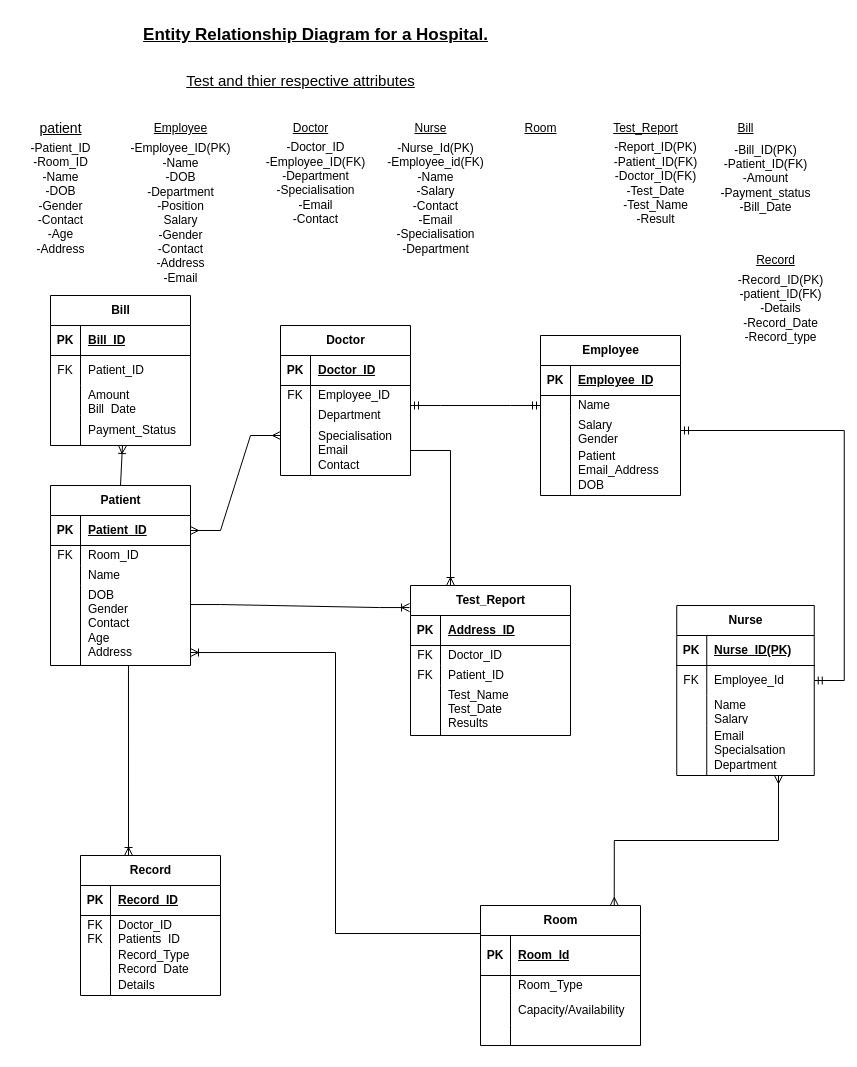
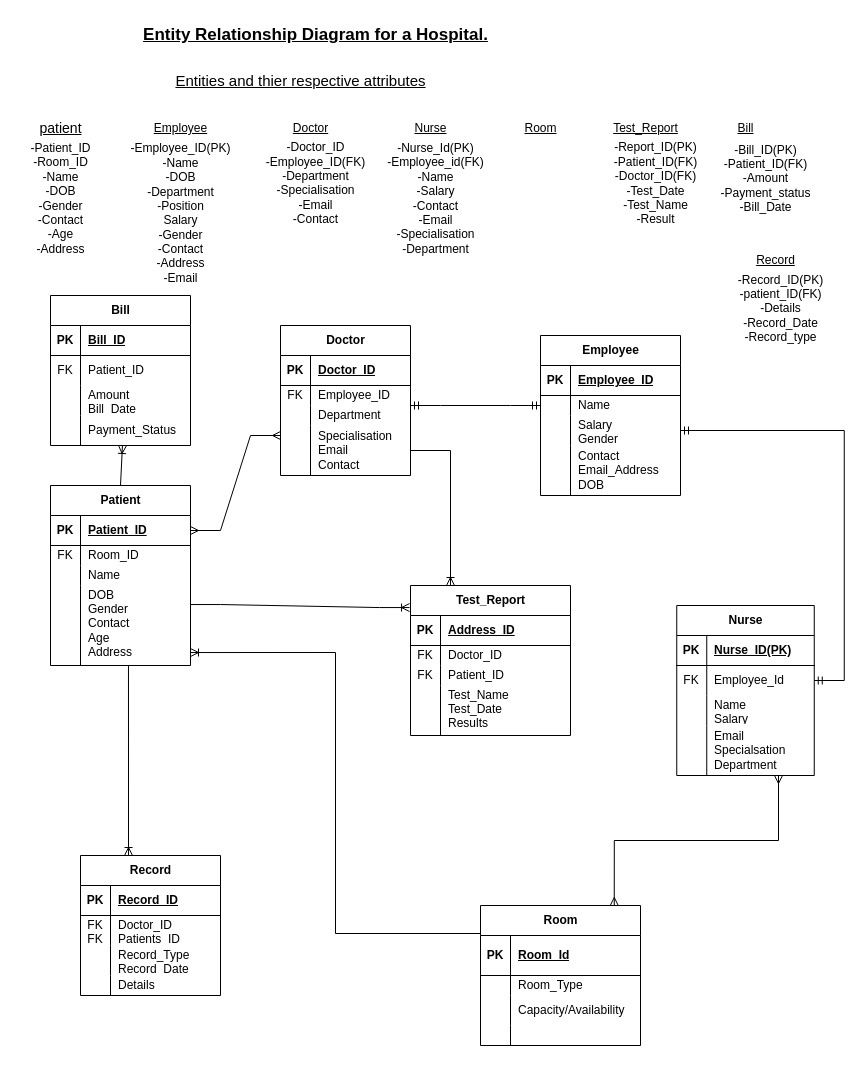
(301, 81) -> (301, 81)
(619, 471) -> (619, 471)
